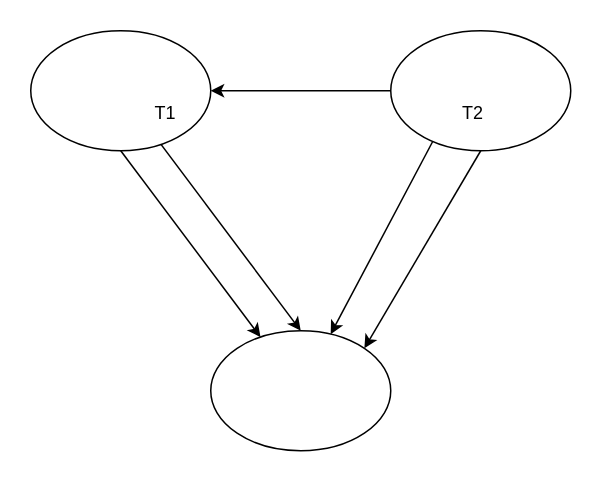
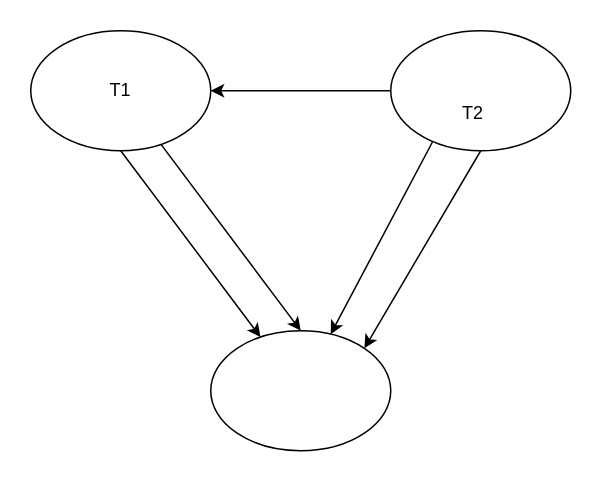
(166, 113) -> (121, 91)
